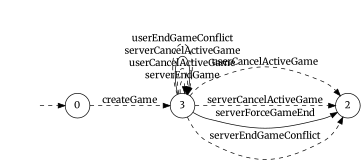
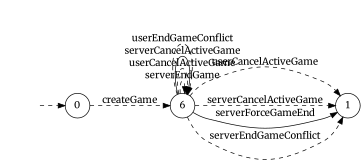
(183, 106) -> (183, 106)
(348, 106) -> (348, 106)
